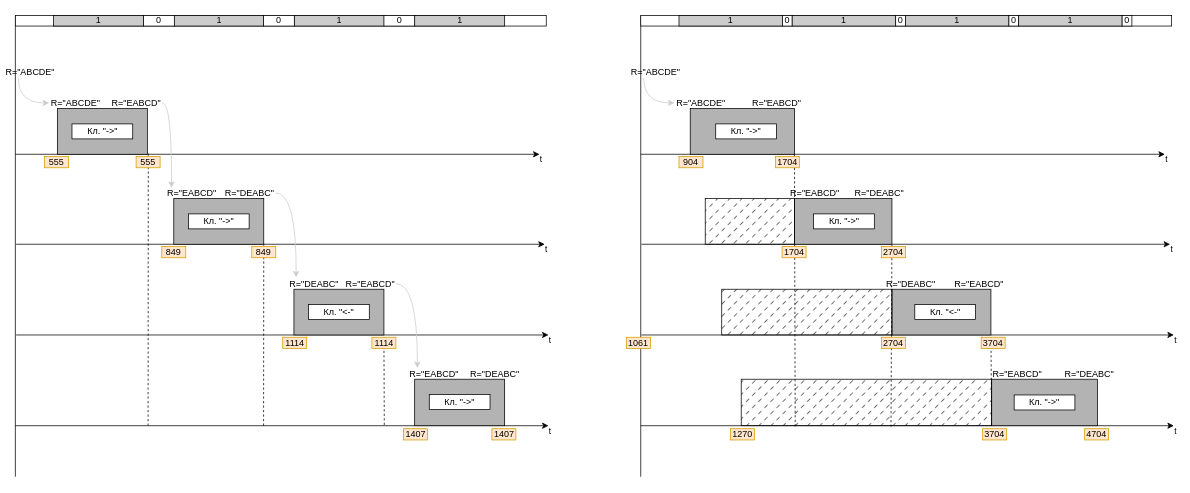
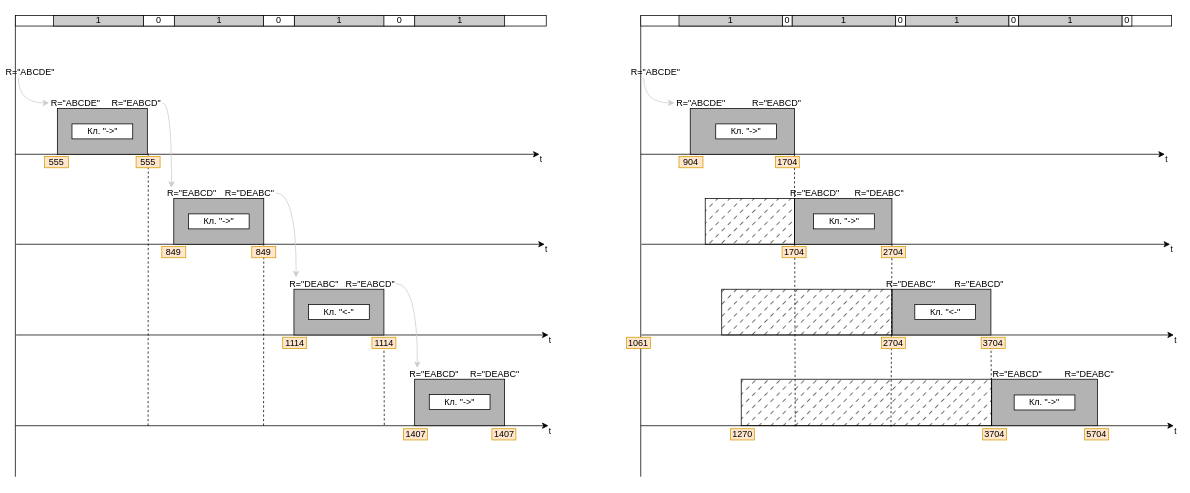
(1097, 435) -> (1097, 435)
